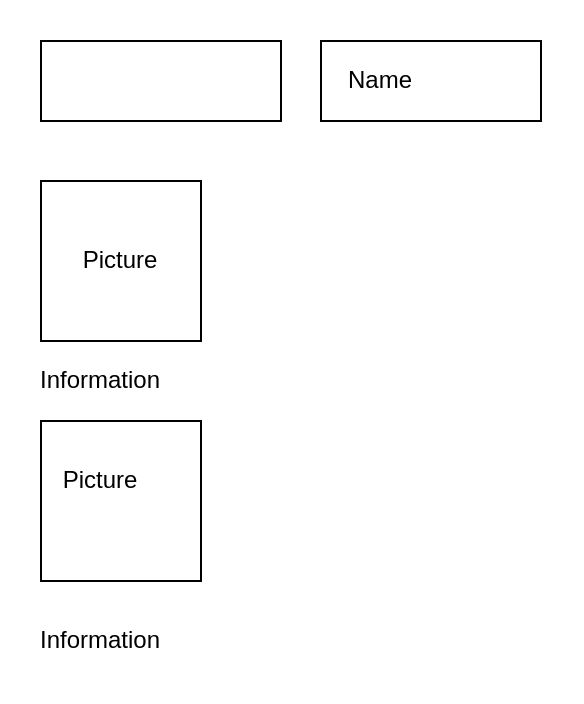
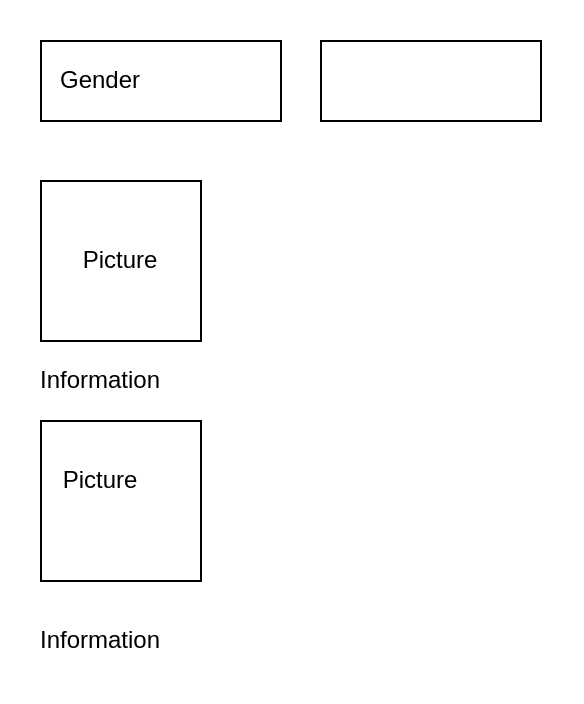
none -> (101, 81)
(381, 81) -> none
